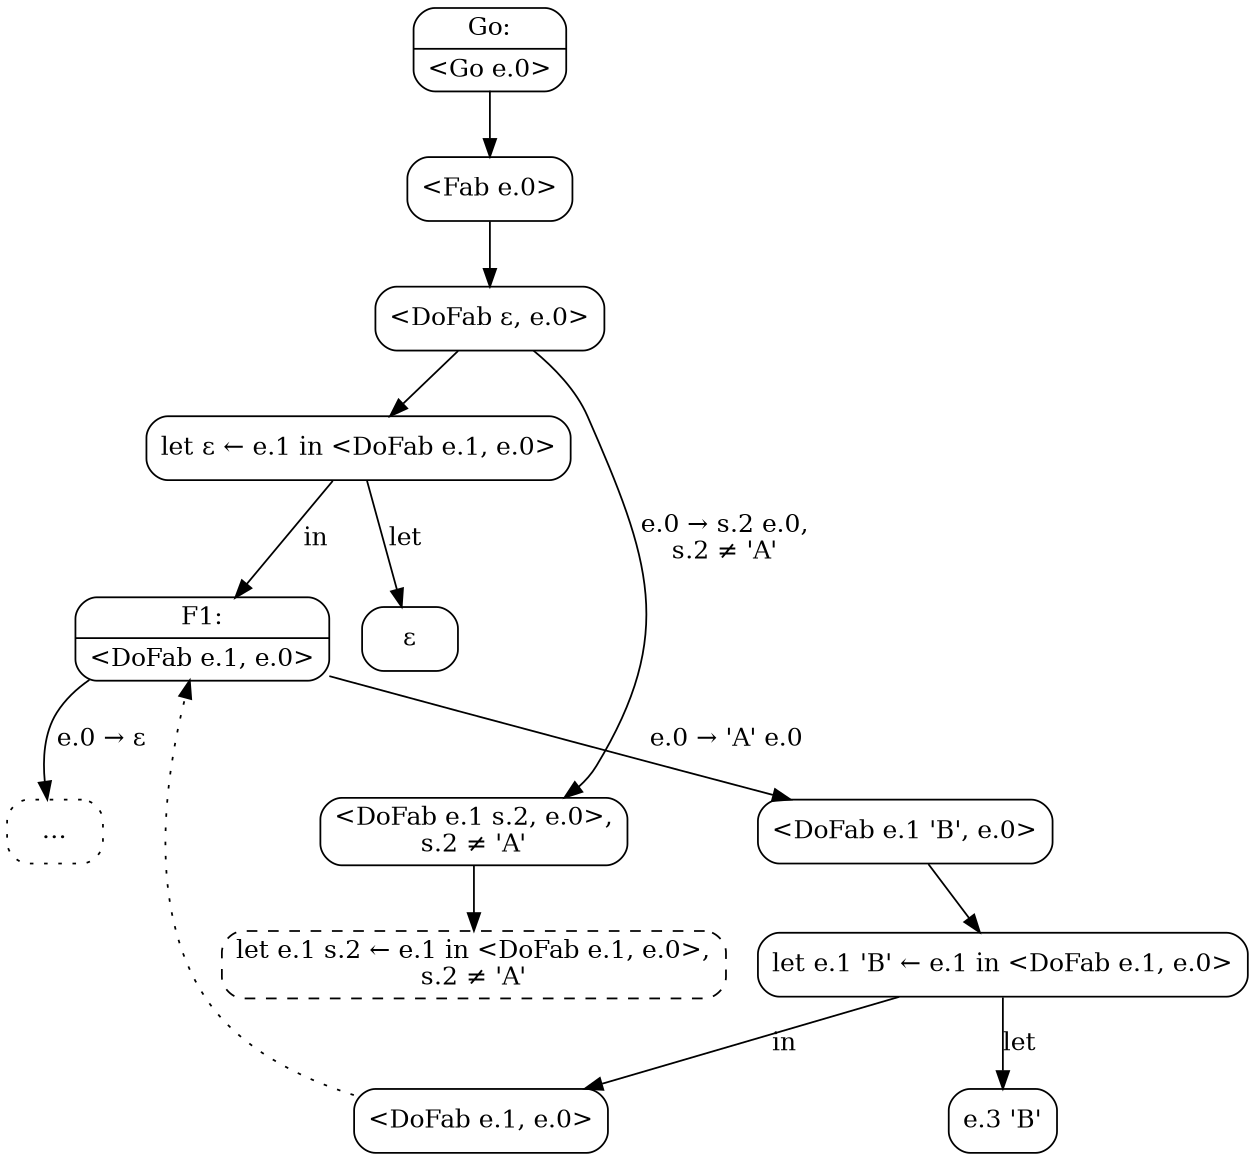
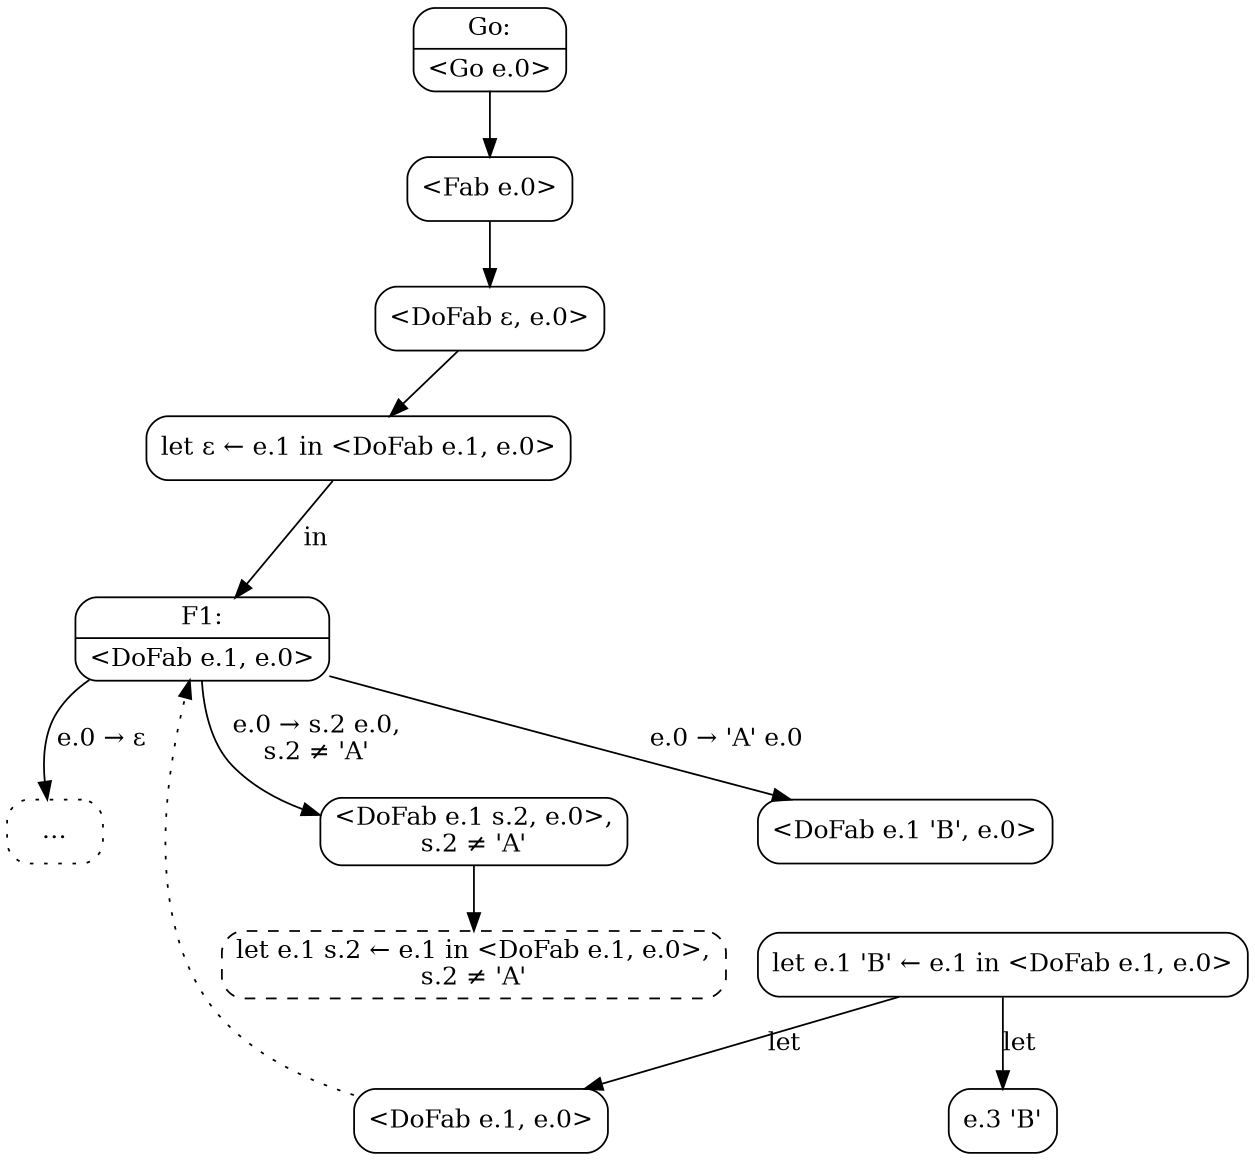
(640, 562) -> (229, 762)
(410, 639) -> none
(949, 891) -> none
(785, 1044) -> (785, 1044)
